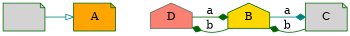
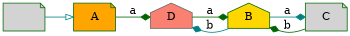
none -> (128, 17)
(215, 32) -> (215, 32)
